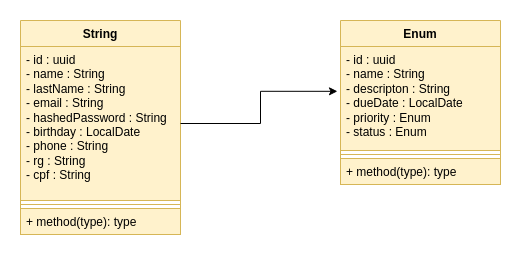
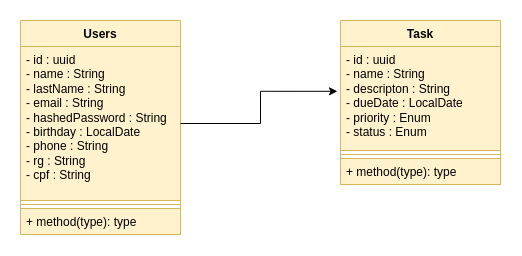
(101, 35) -> (101, 35)
(421, 35) -> (421, 35)
